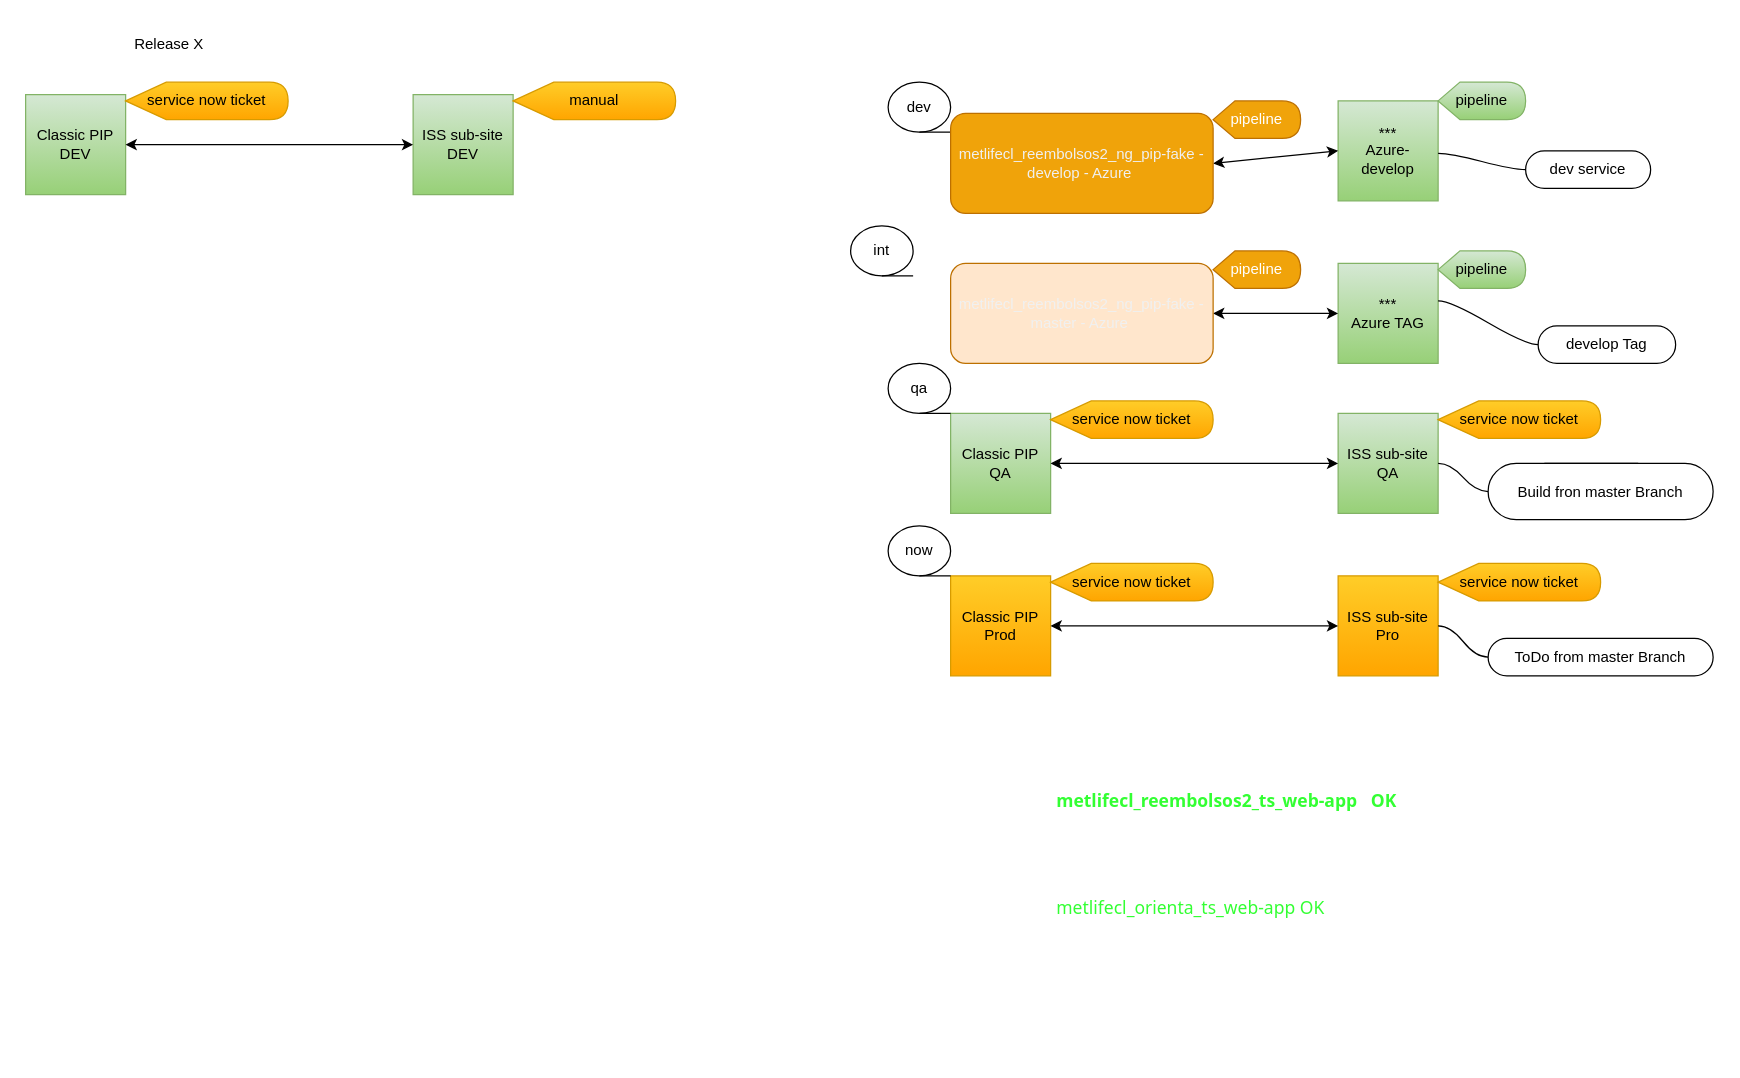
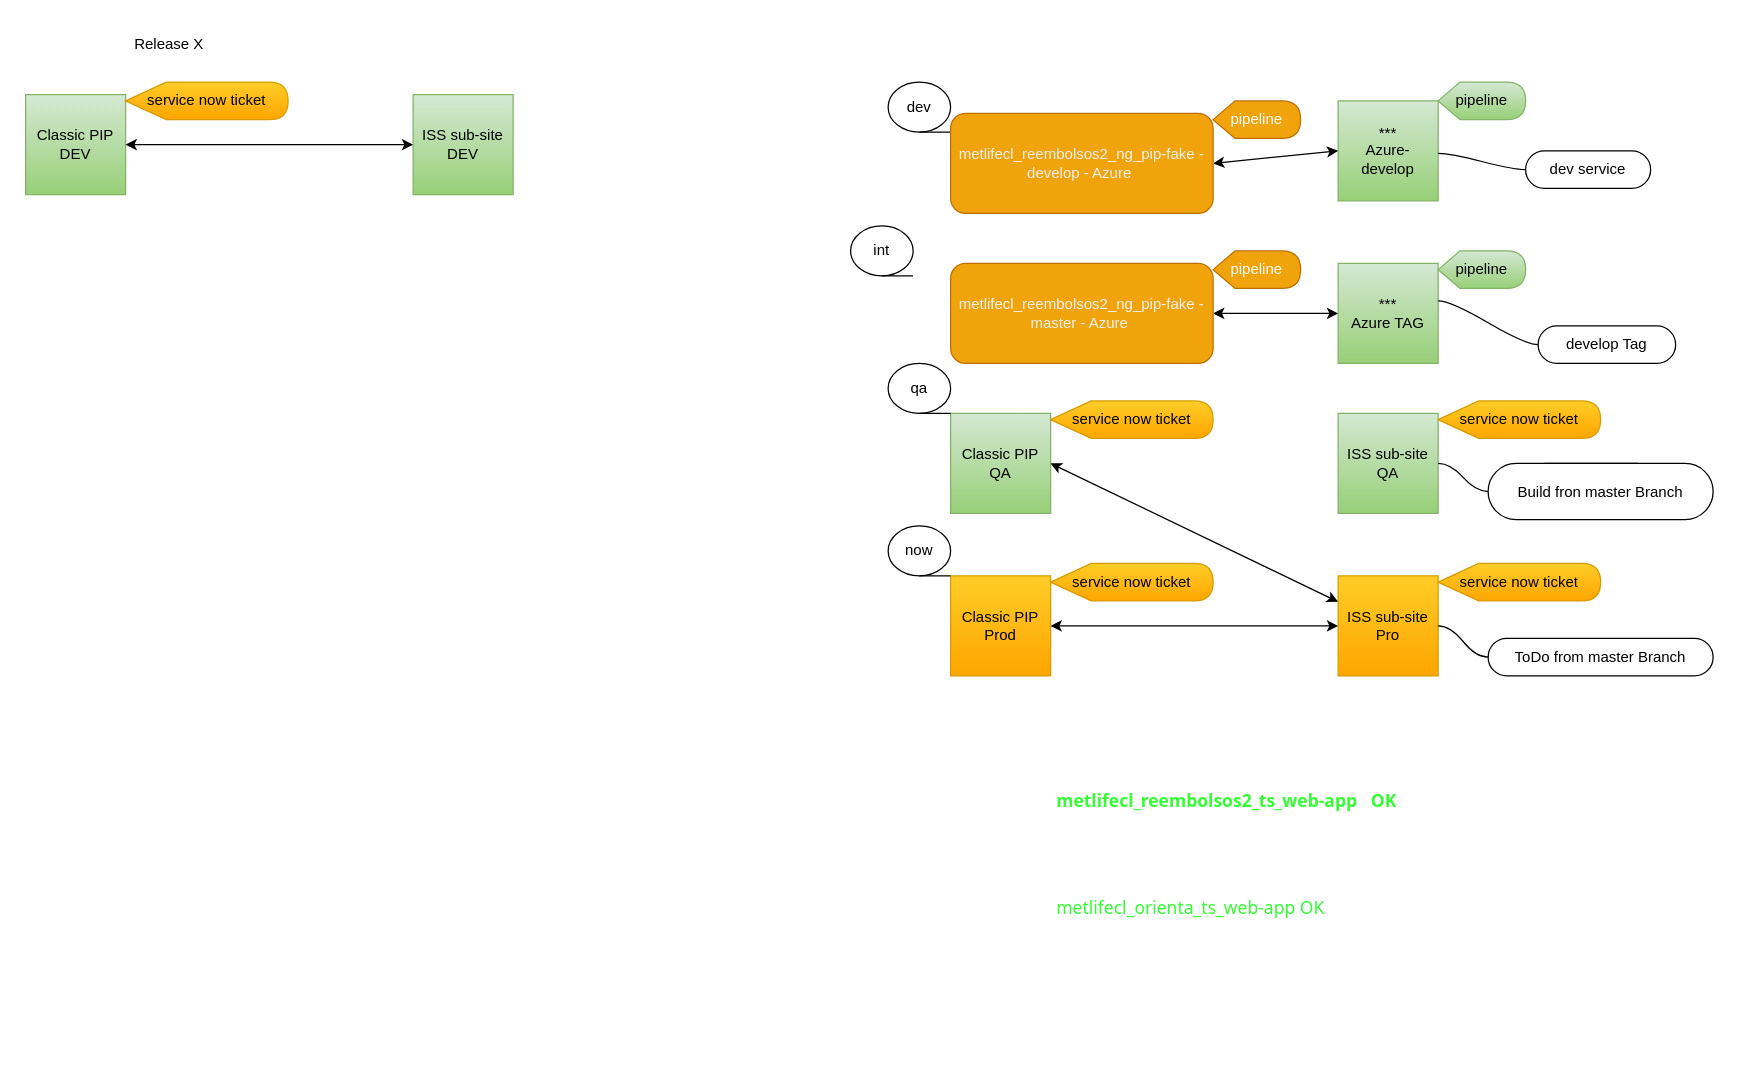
(594, 101) -> none
(1082, 313) -> (1082, 313)
(1194, 463) -> (1194, 532)
